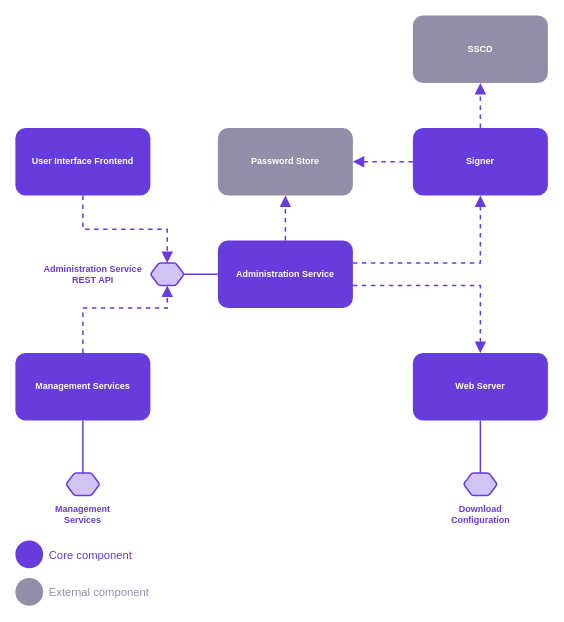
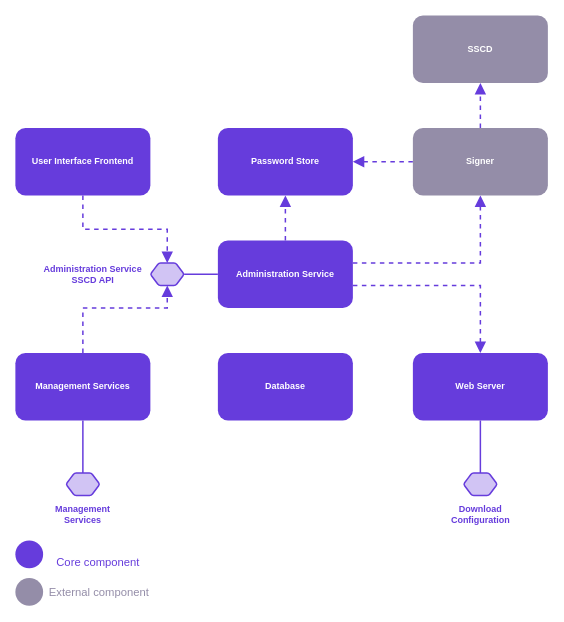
(285, 162) -> (285, 162)
(480, 162) -> (480, 162)
(93, 274) -> (93, 274)
none -> (285, 387)
(96, 554) -> (104, 562)
